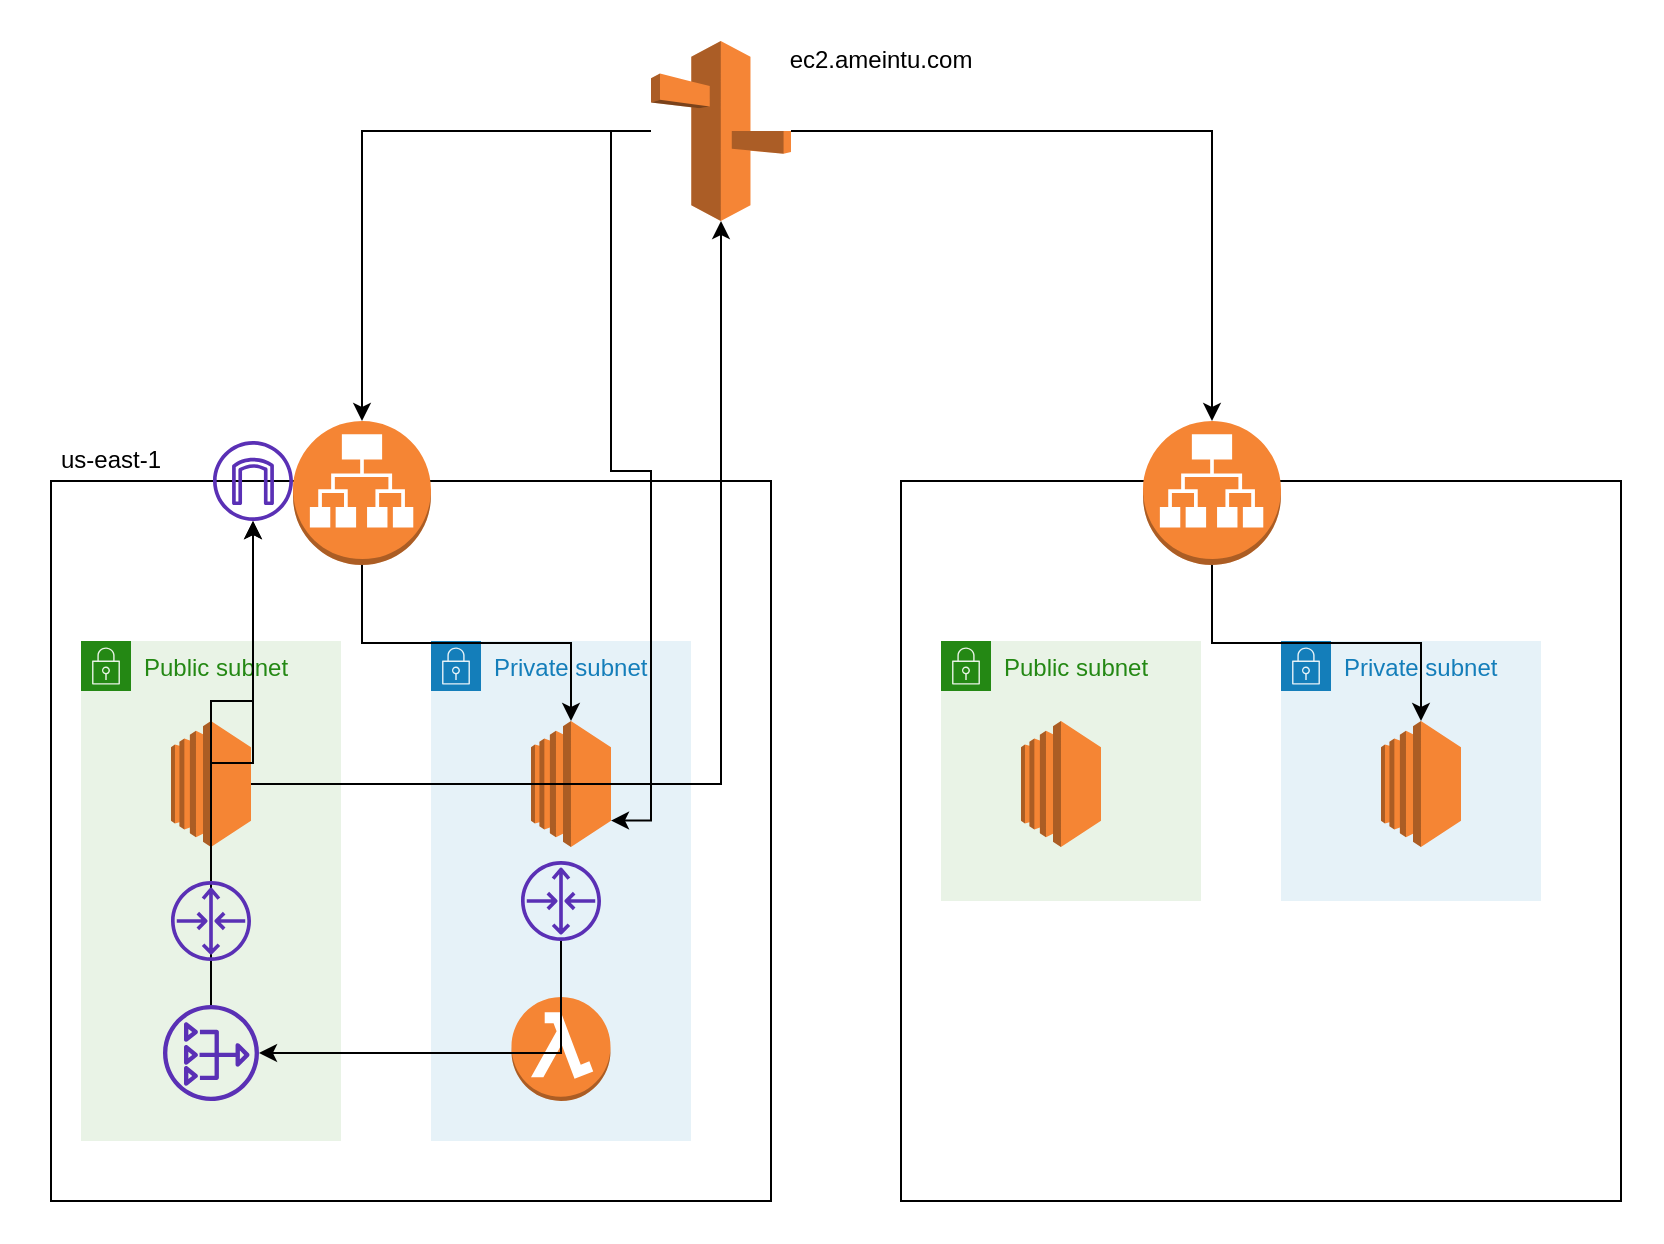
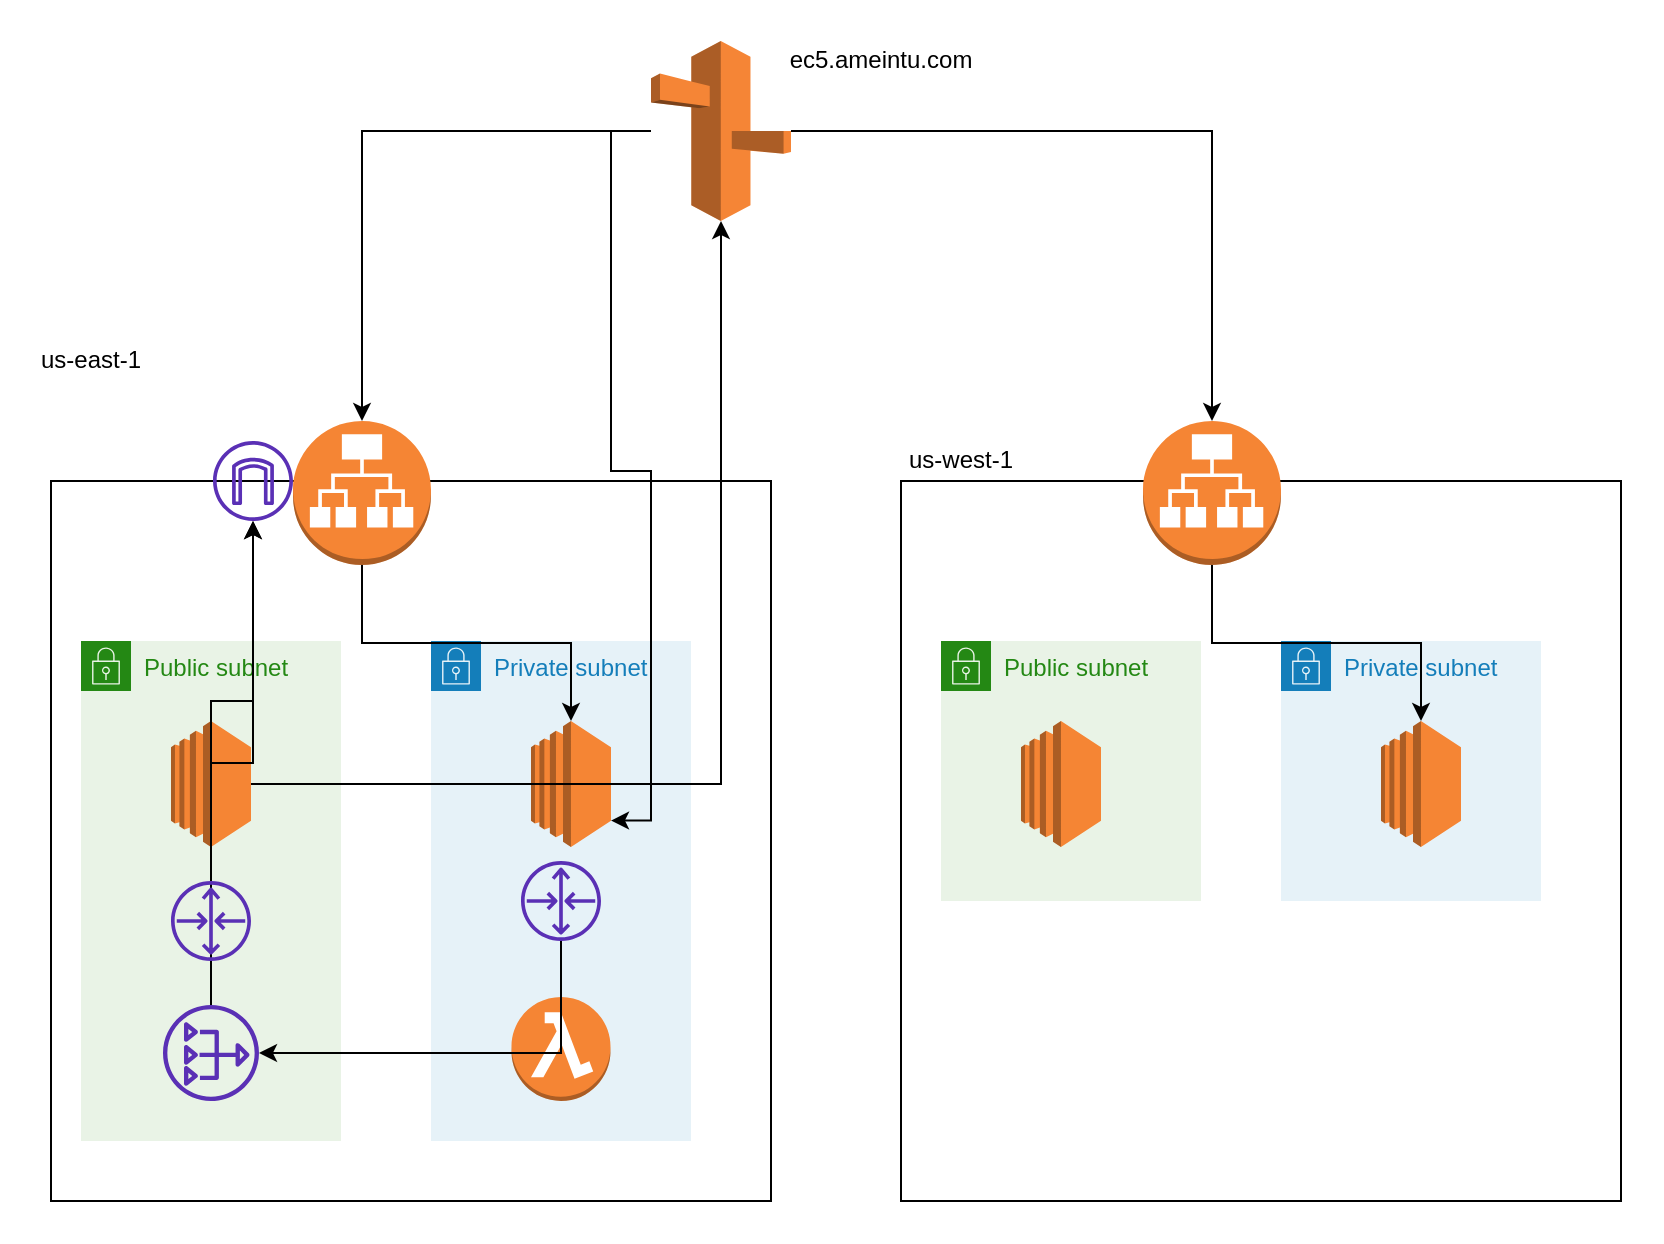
(882, 61) -> (882, 61)
(111, 461) -> (91, 361)
none -> (961, 461)
